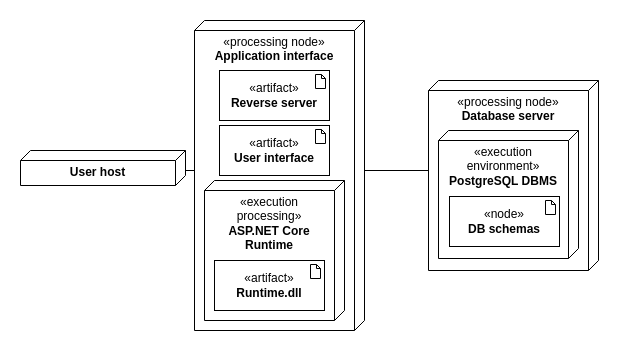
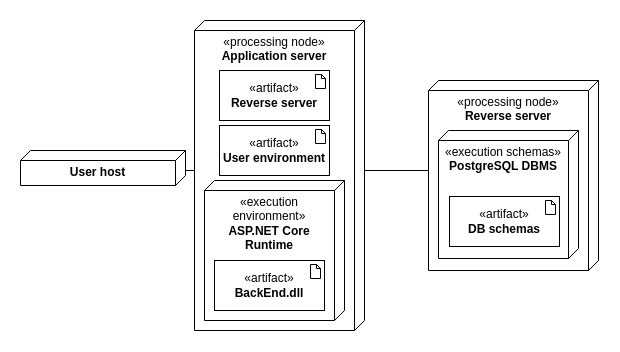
(275, 50) -> (275, 50)
(509, 110) -> (509, 110)
(275, 151) -> (275, 151)
(504, 167) -> (504, 160)
(270, 217) -> (270, 217)
(505, 222) -> (505, 222)
(270, 286) -> (270, 286)
